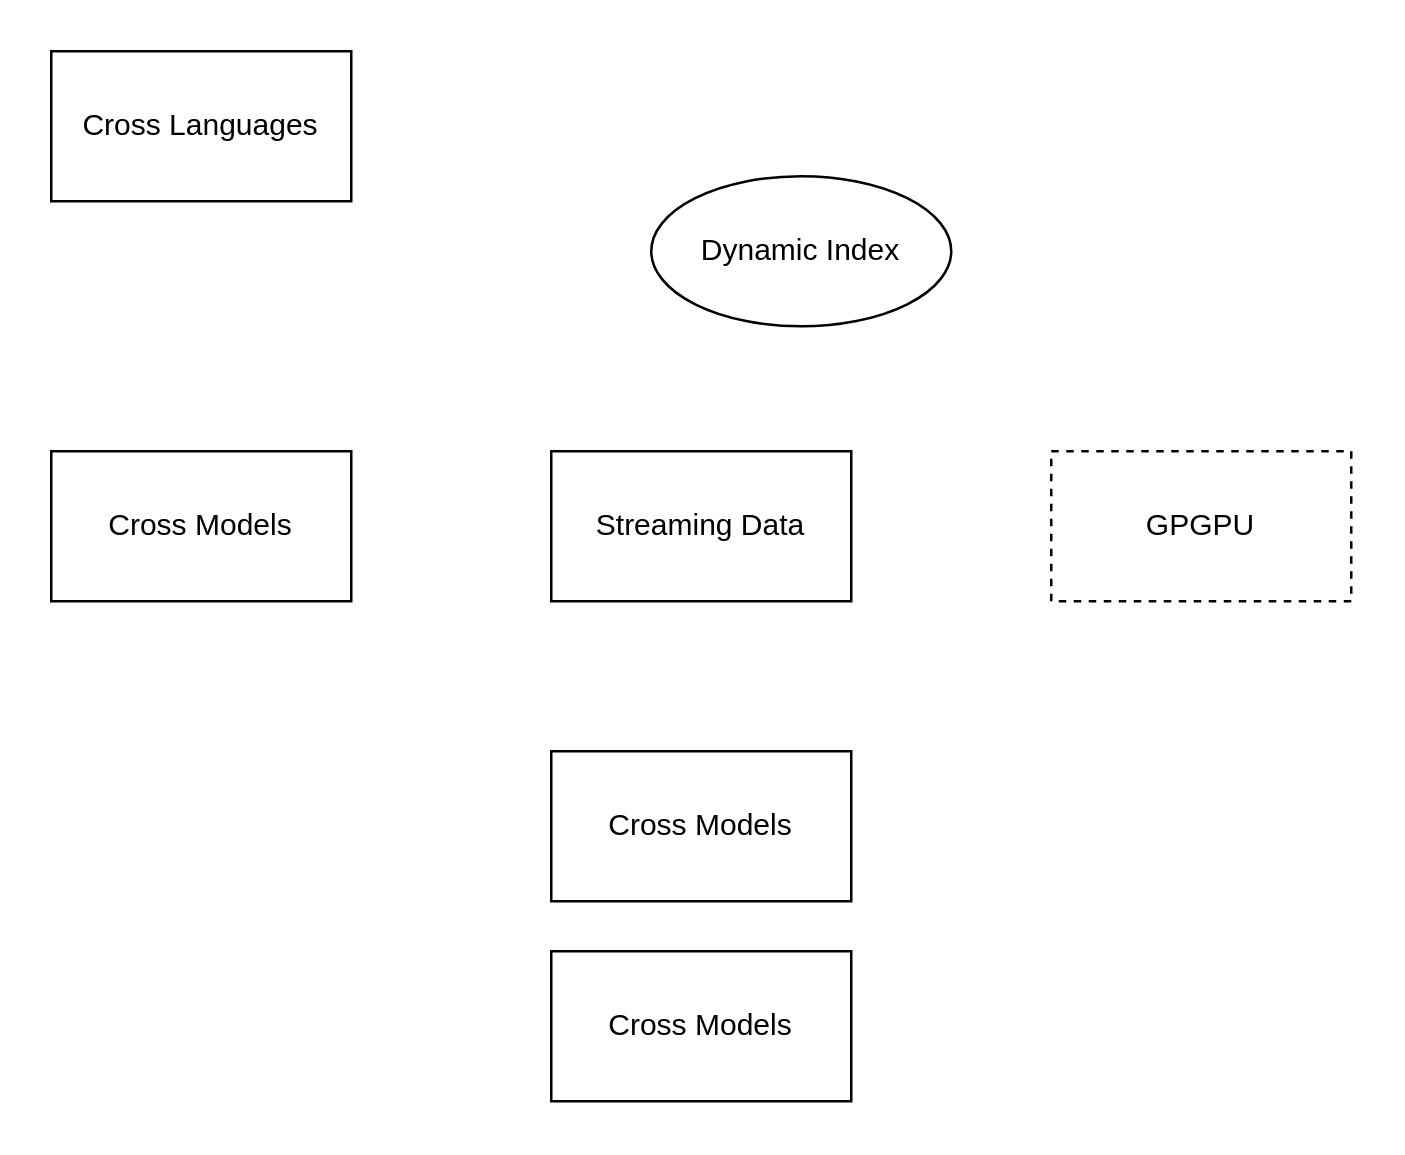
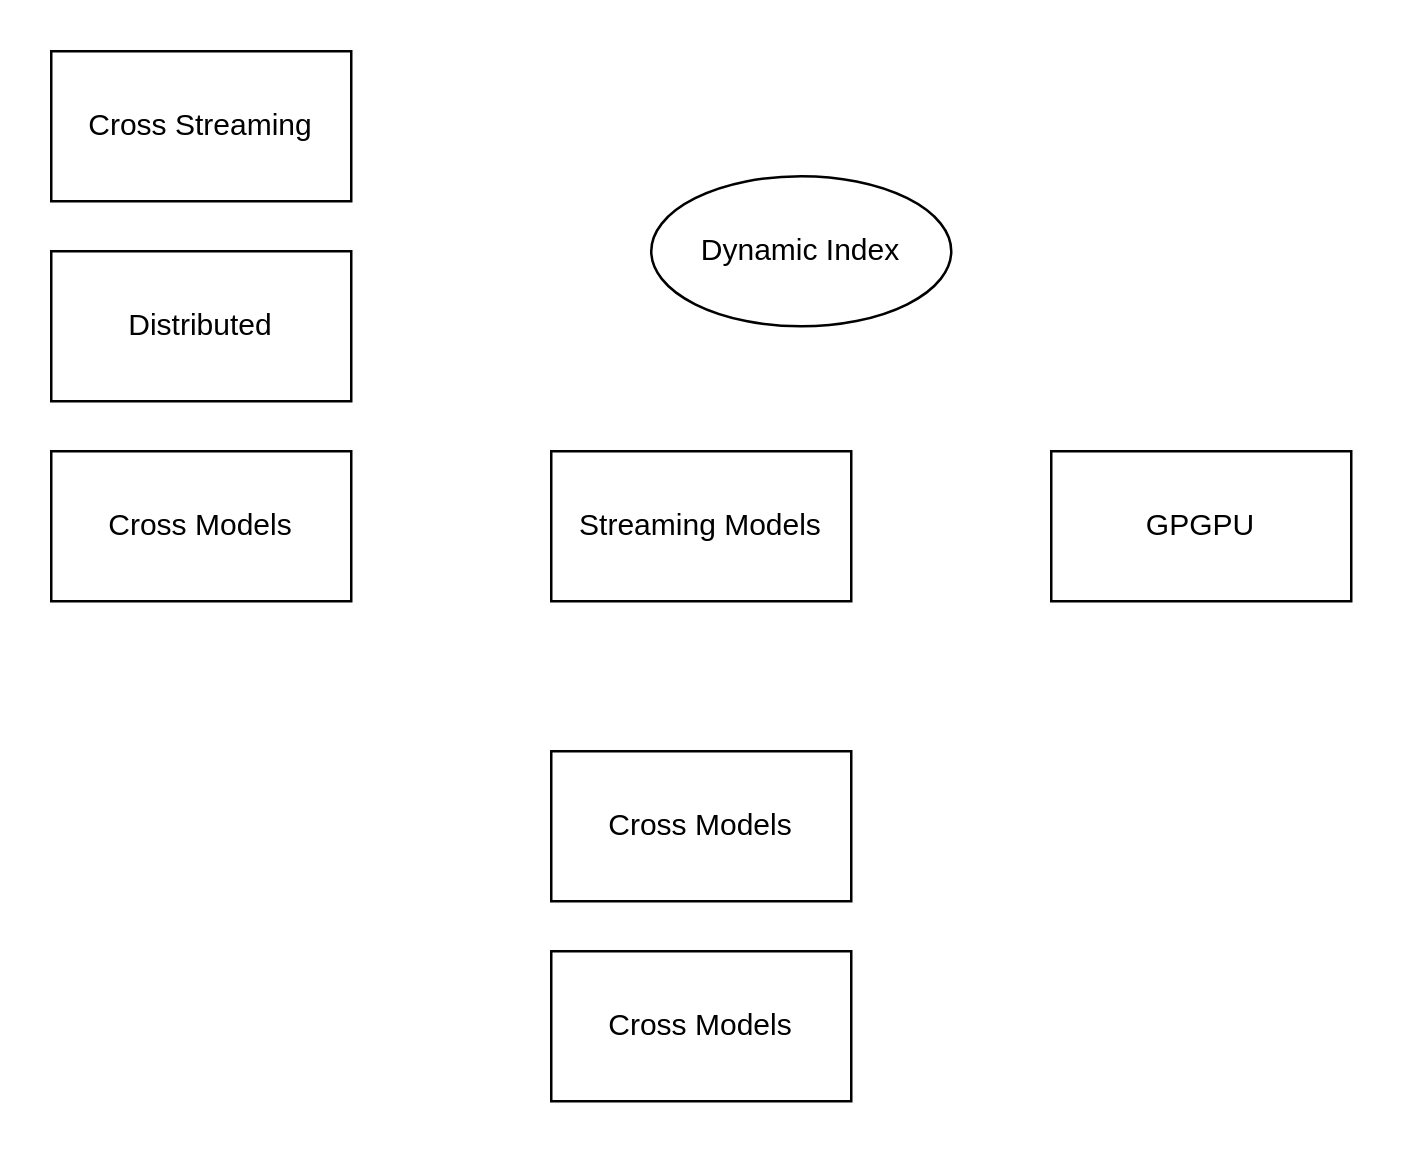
(201, 126) -> (201, 126)
none -> (201, 326)
(701, 526) -> (701, 526)
(1201, 526) -> (1201, 526)
